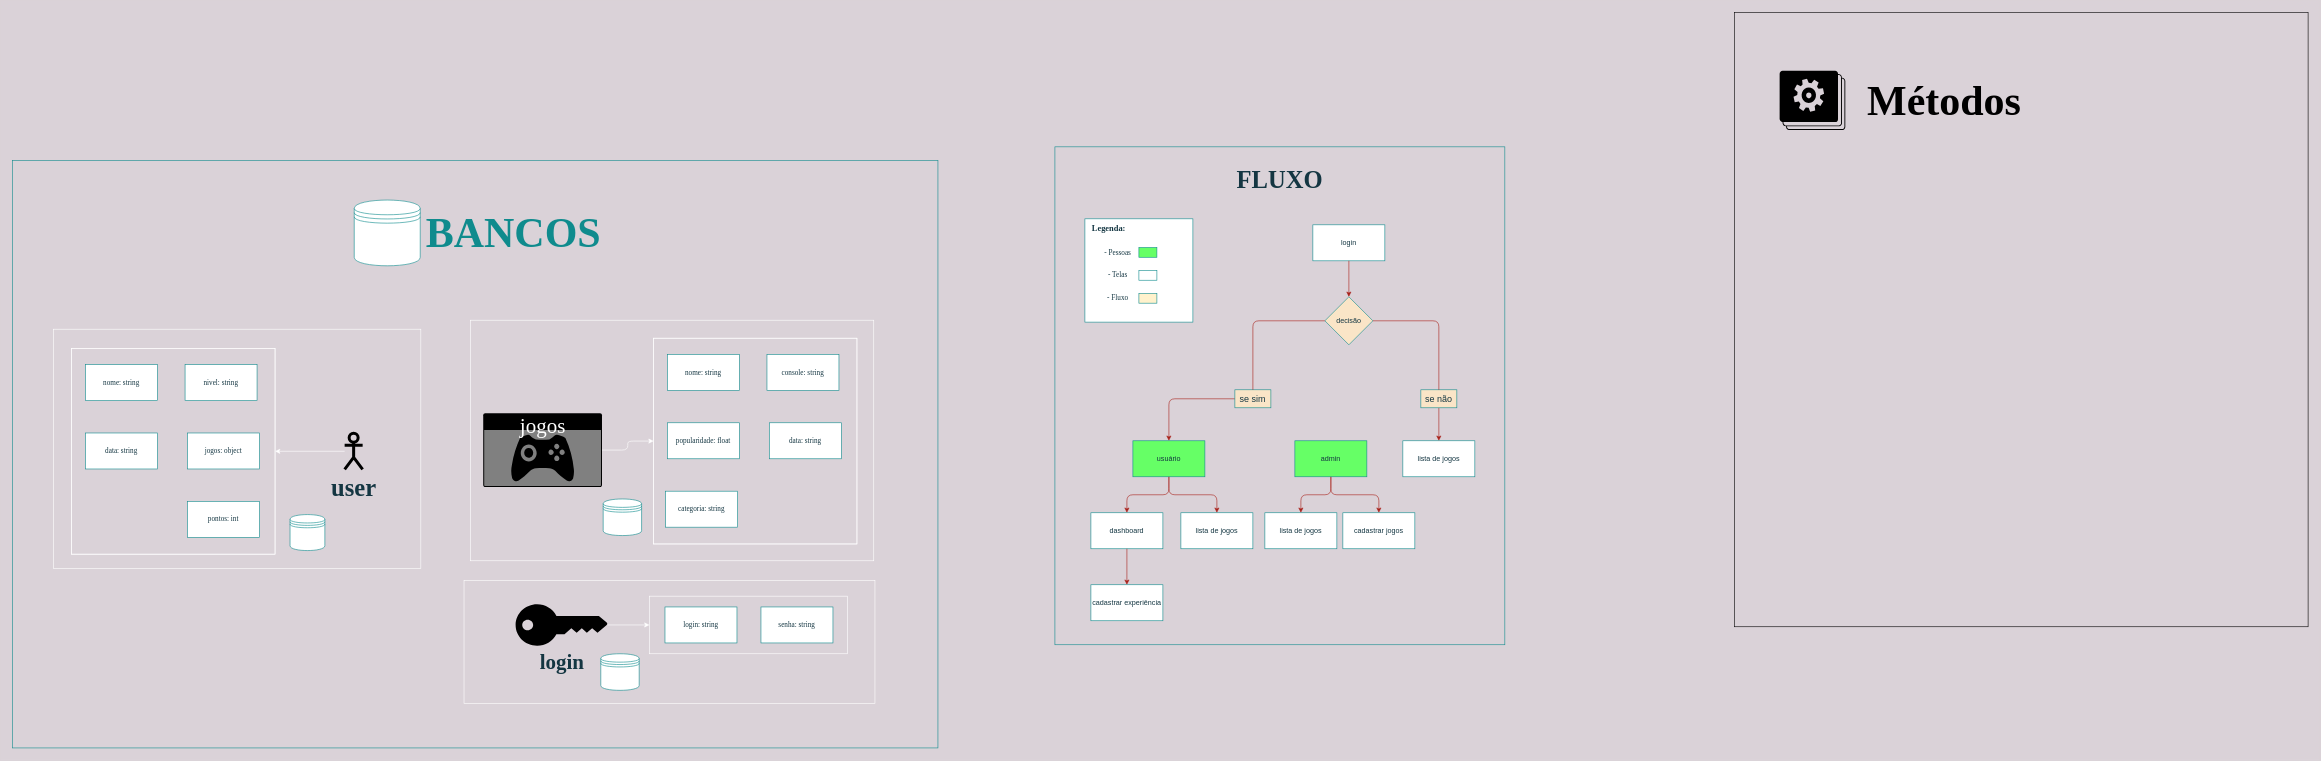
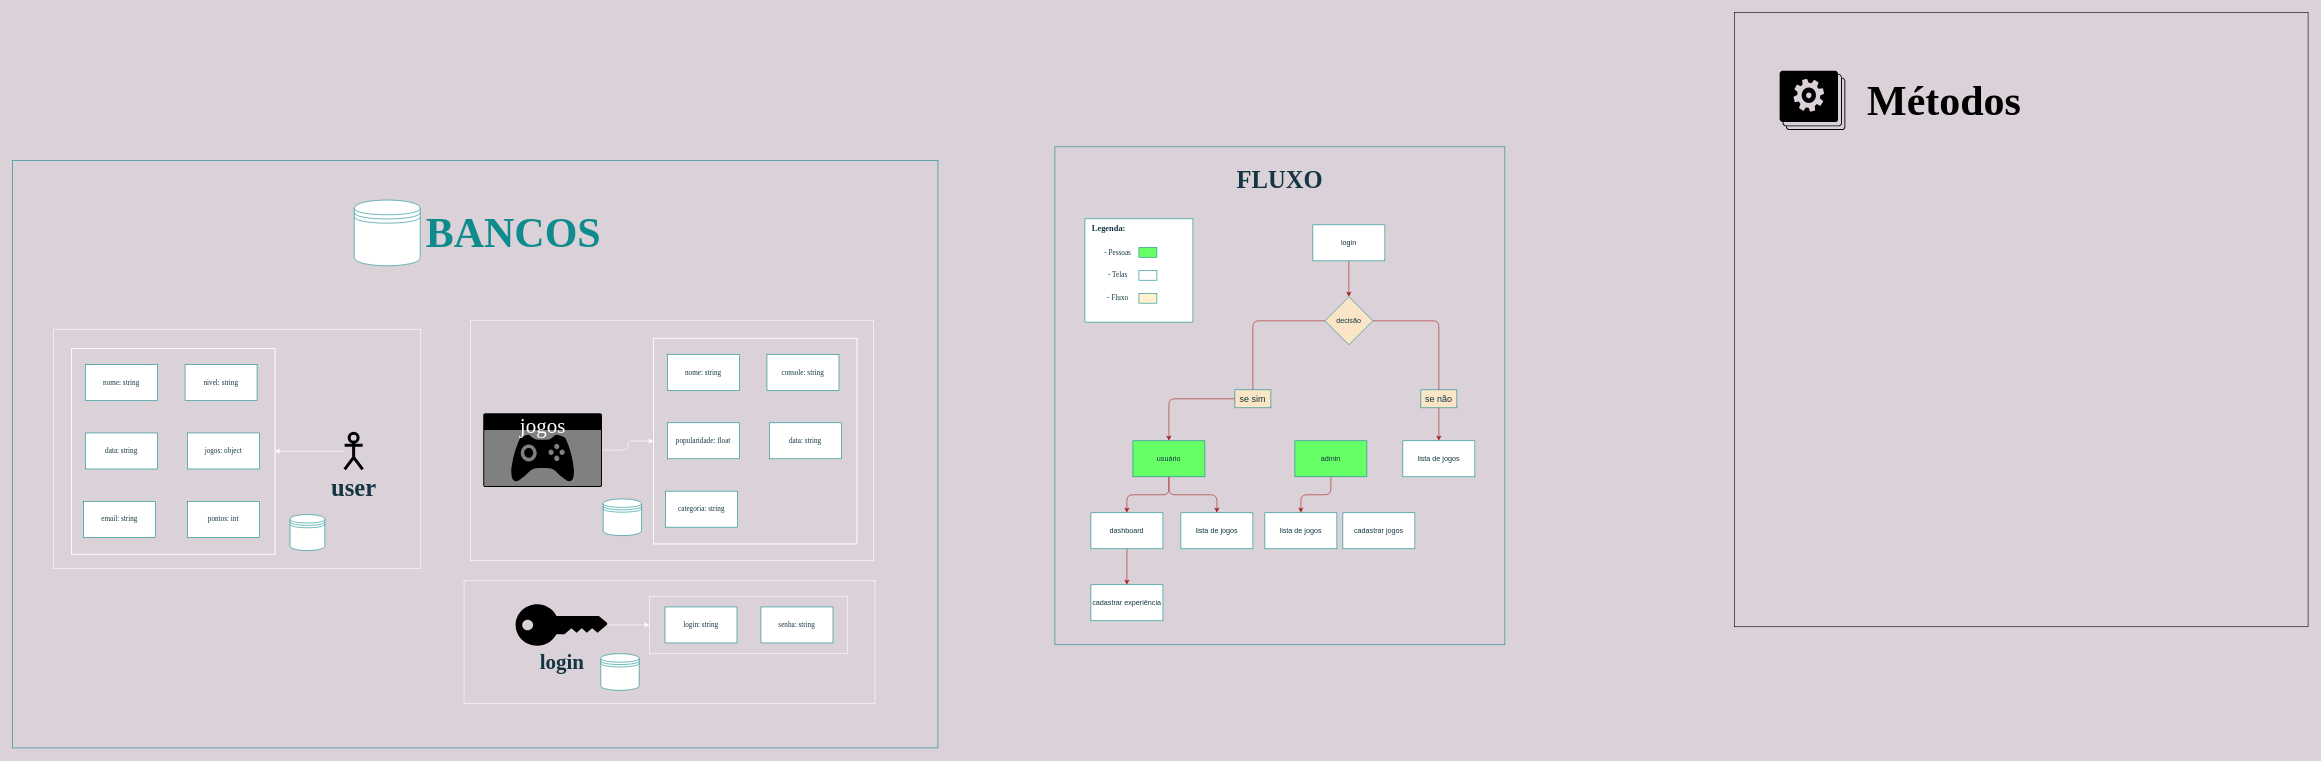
(1379, 500) -> none
none -> (120, 519)
